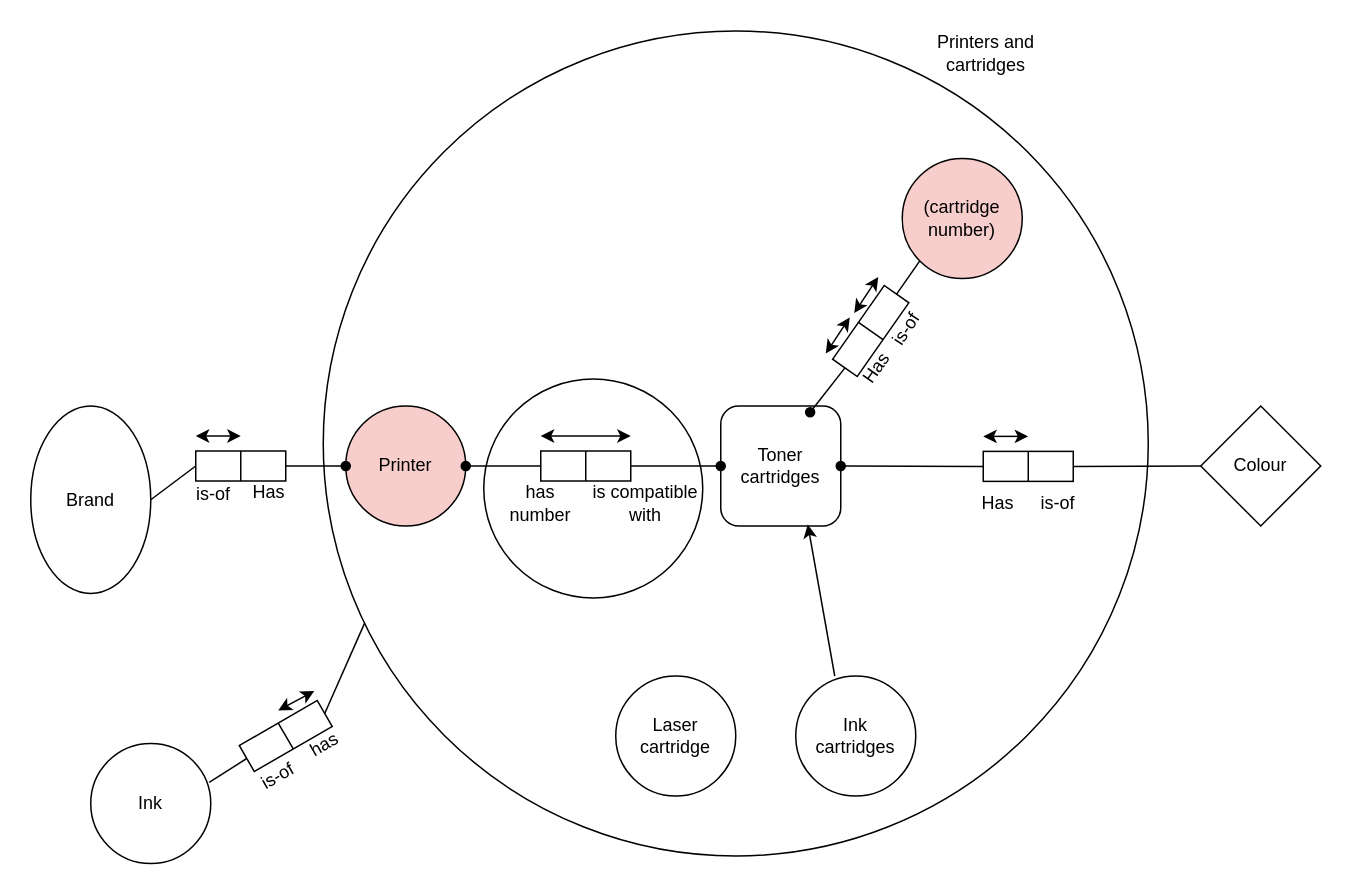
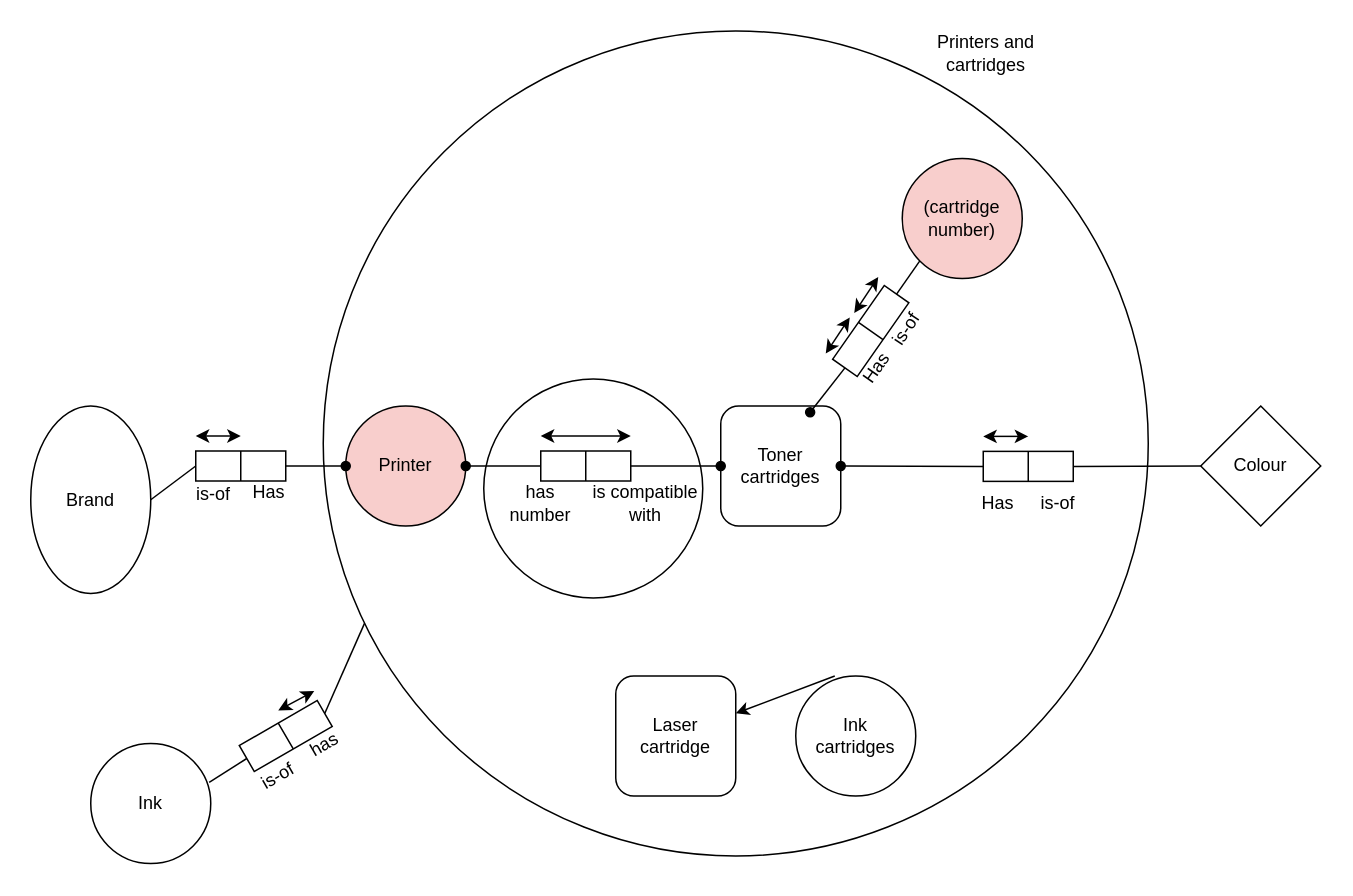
(822, 605) -> (790, 693)
(676, 736) -> (676, 736)
